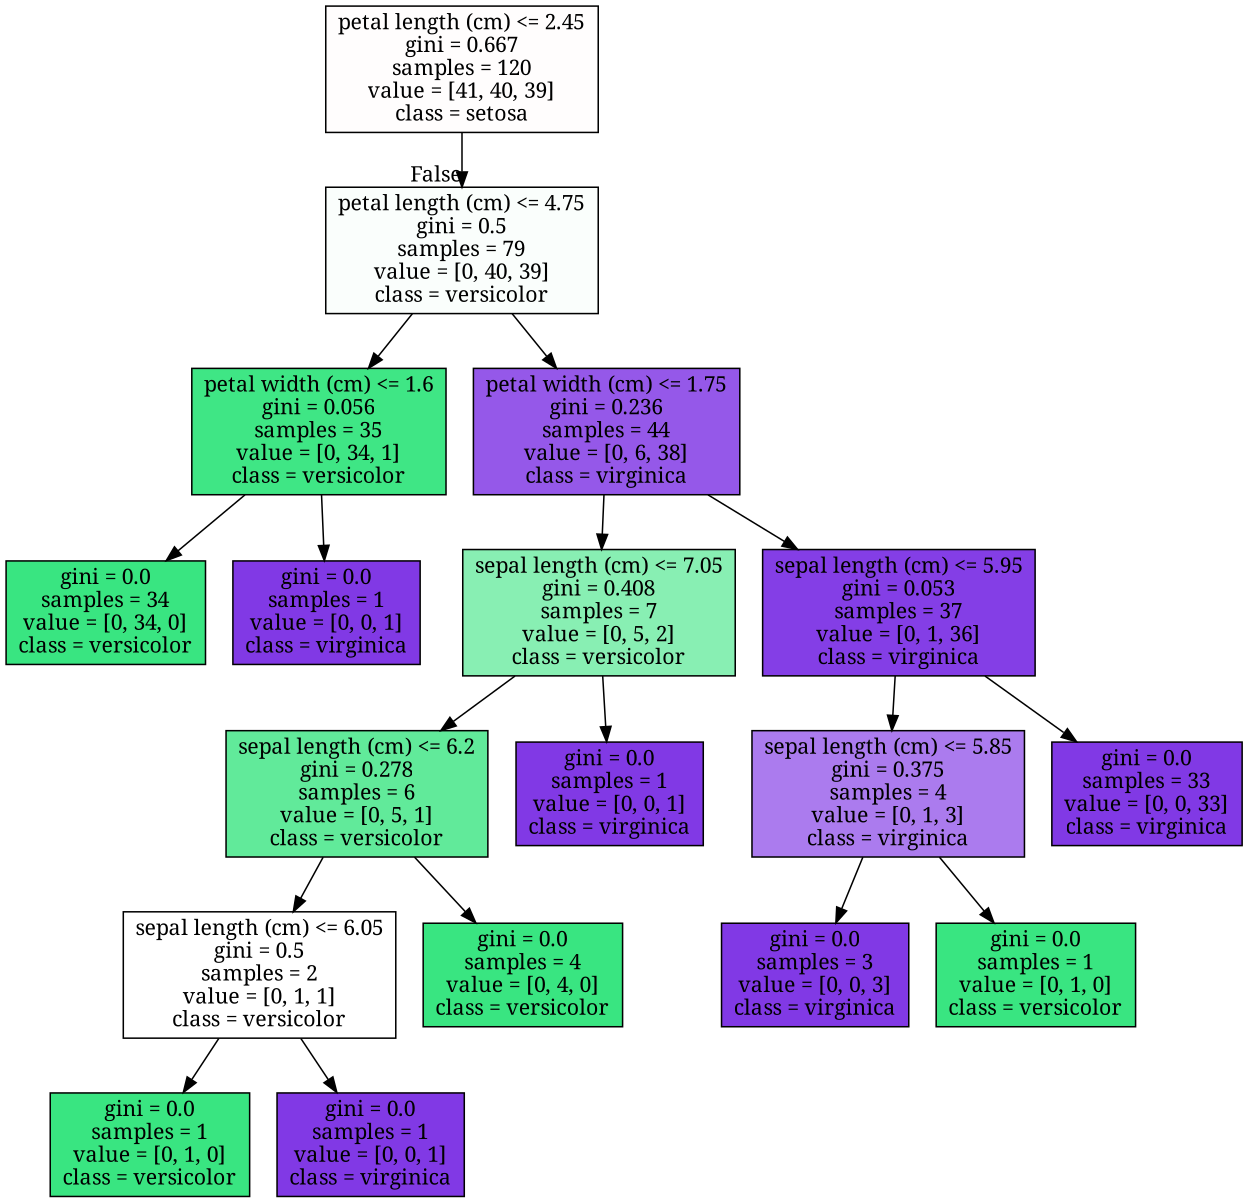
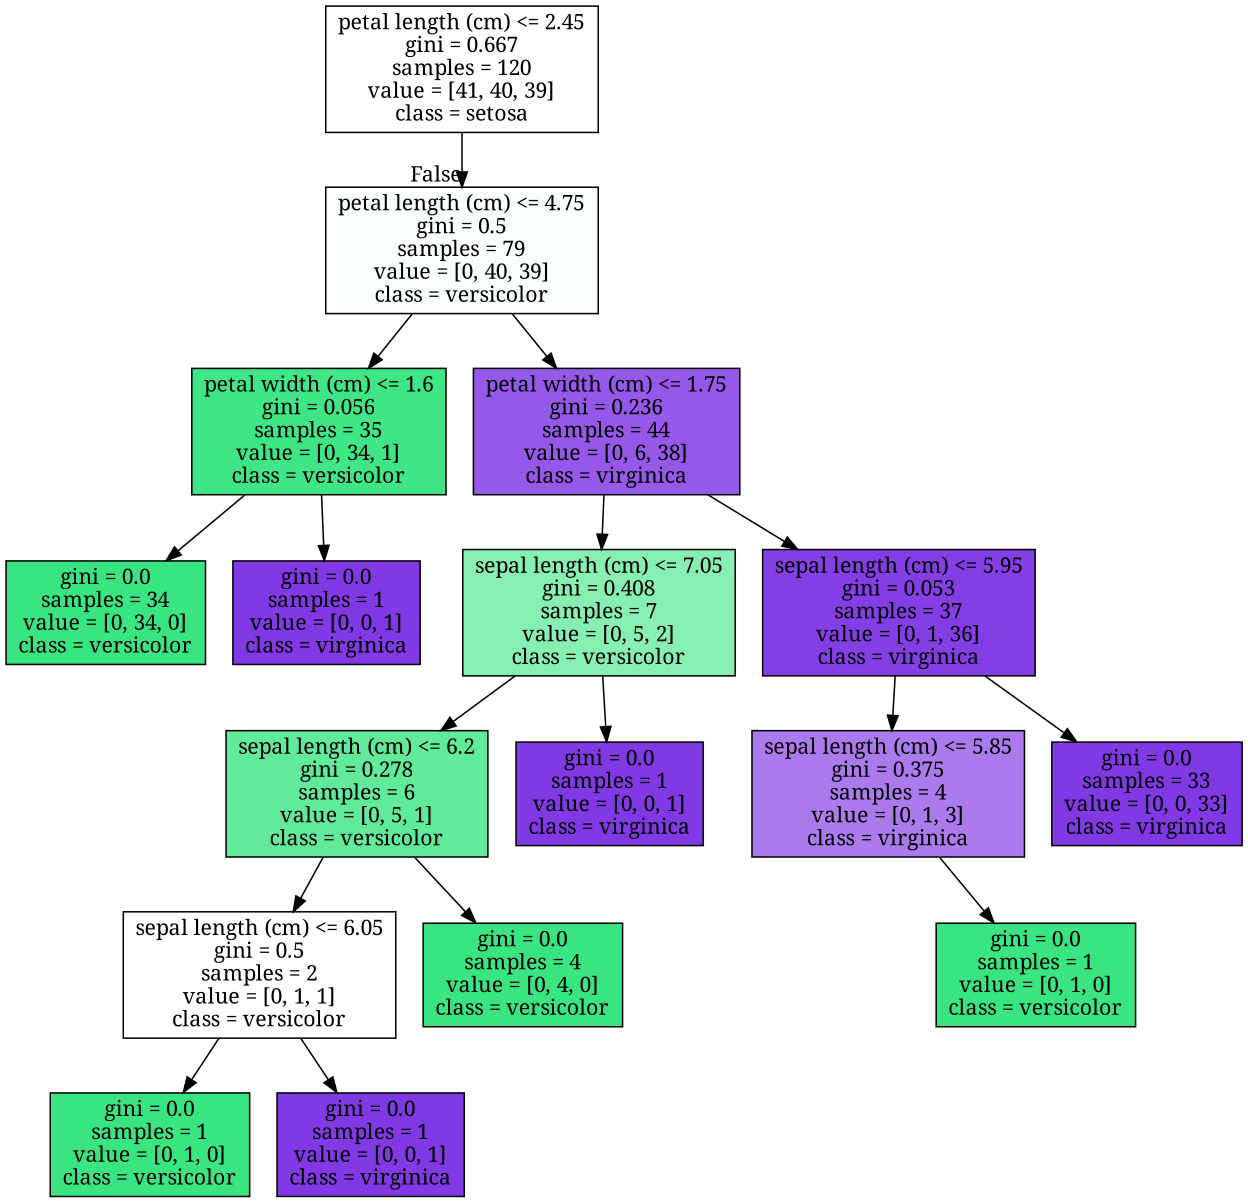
(815, 975) -> none
